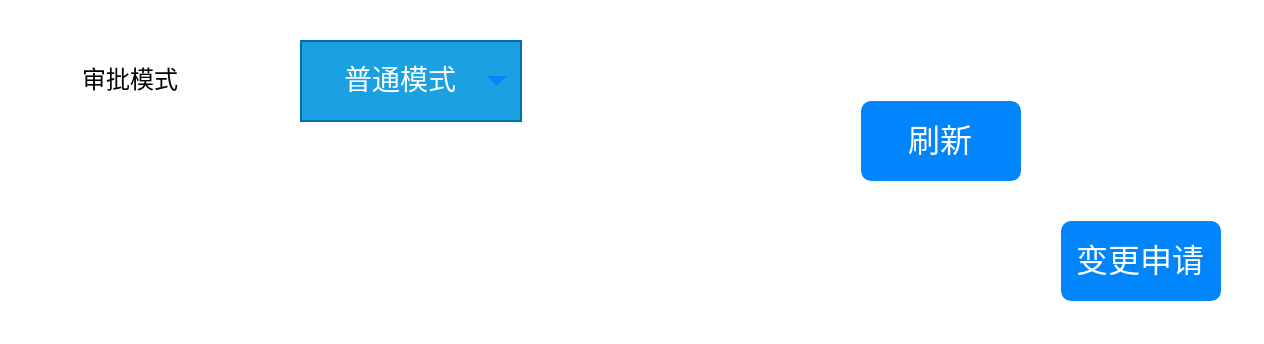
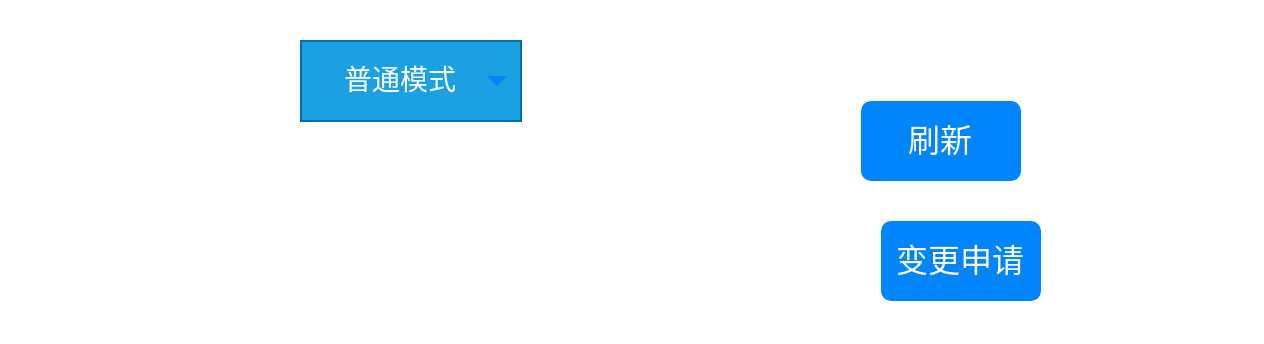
(131, 81) -> none
(1141, 261) -> (961, 261)
